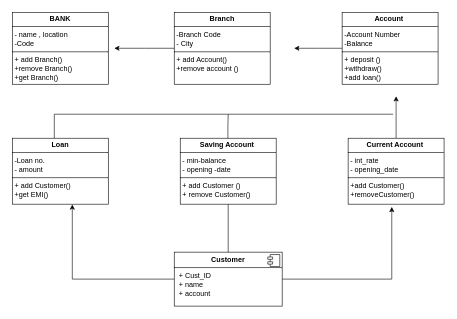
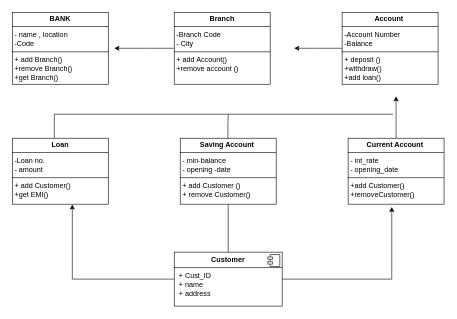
(192, 252) -> (192, 252)
